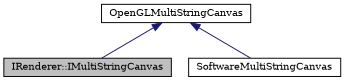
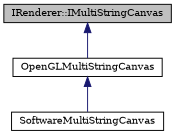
(128, 43) -> (88, 45)
